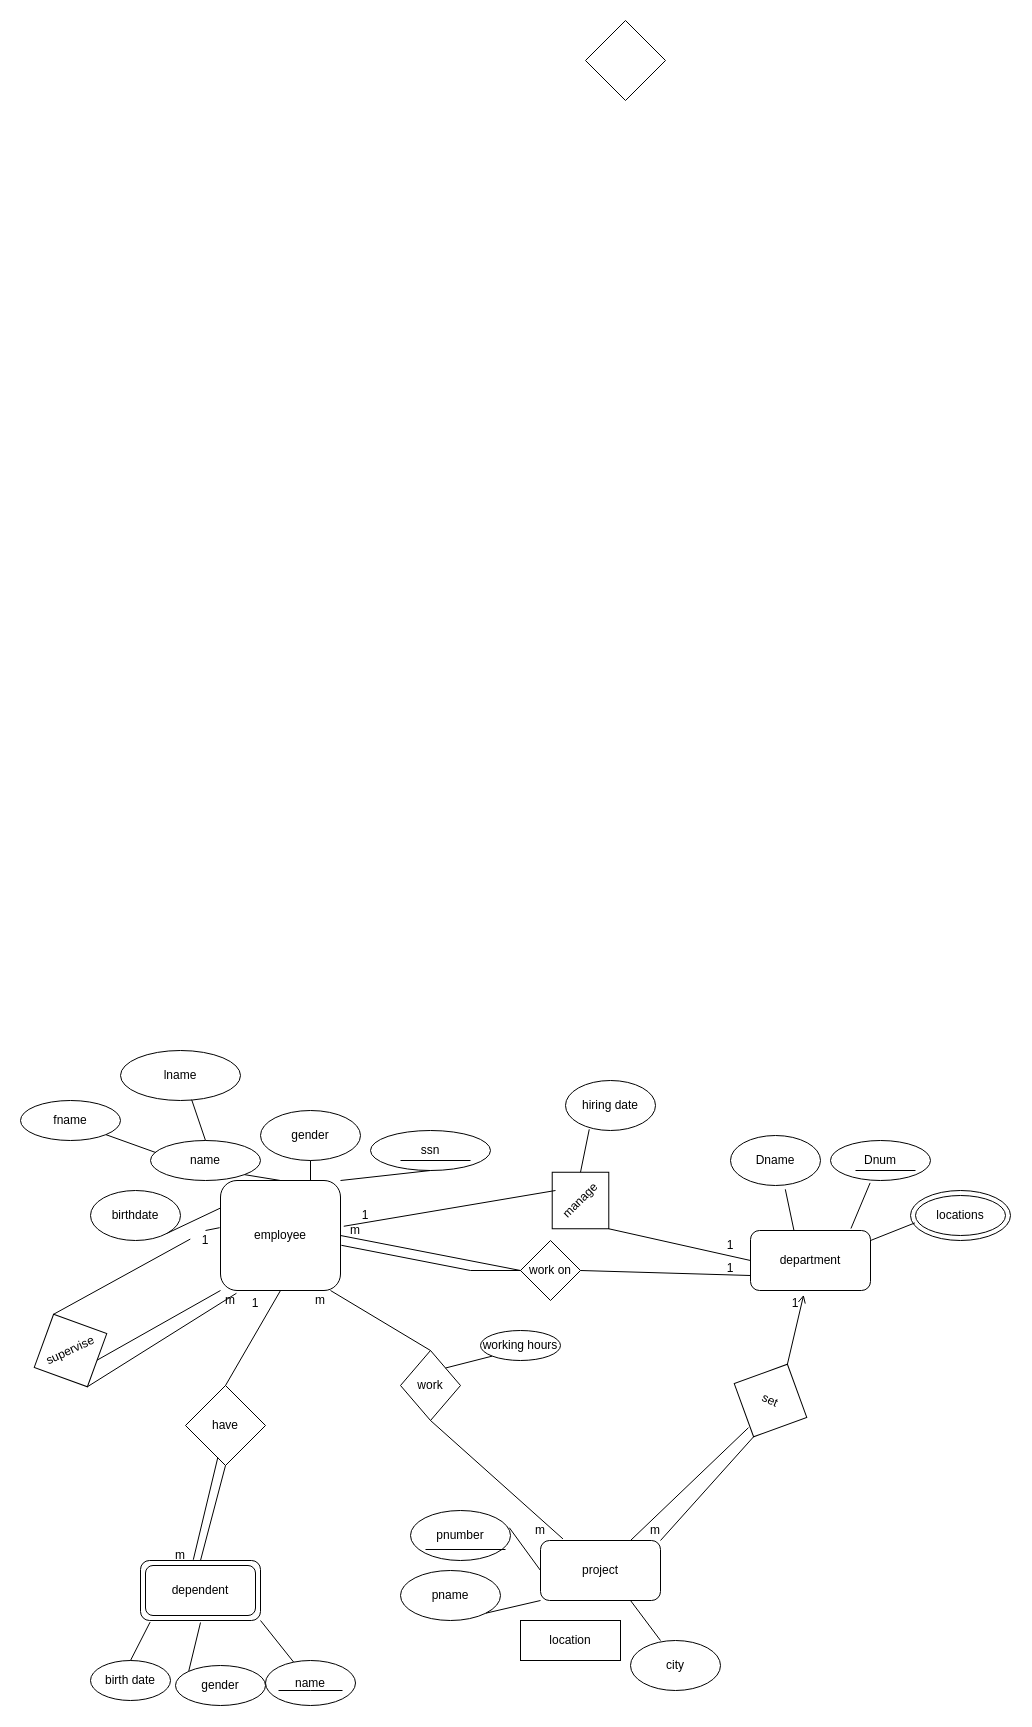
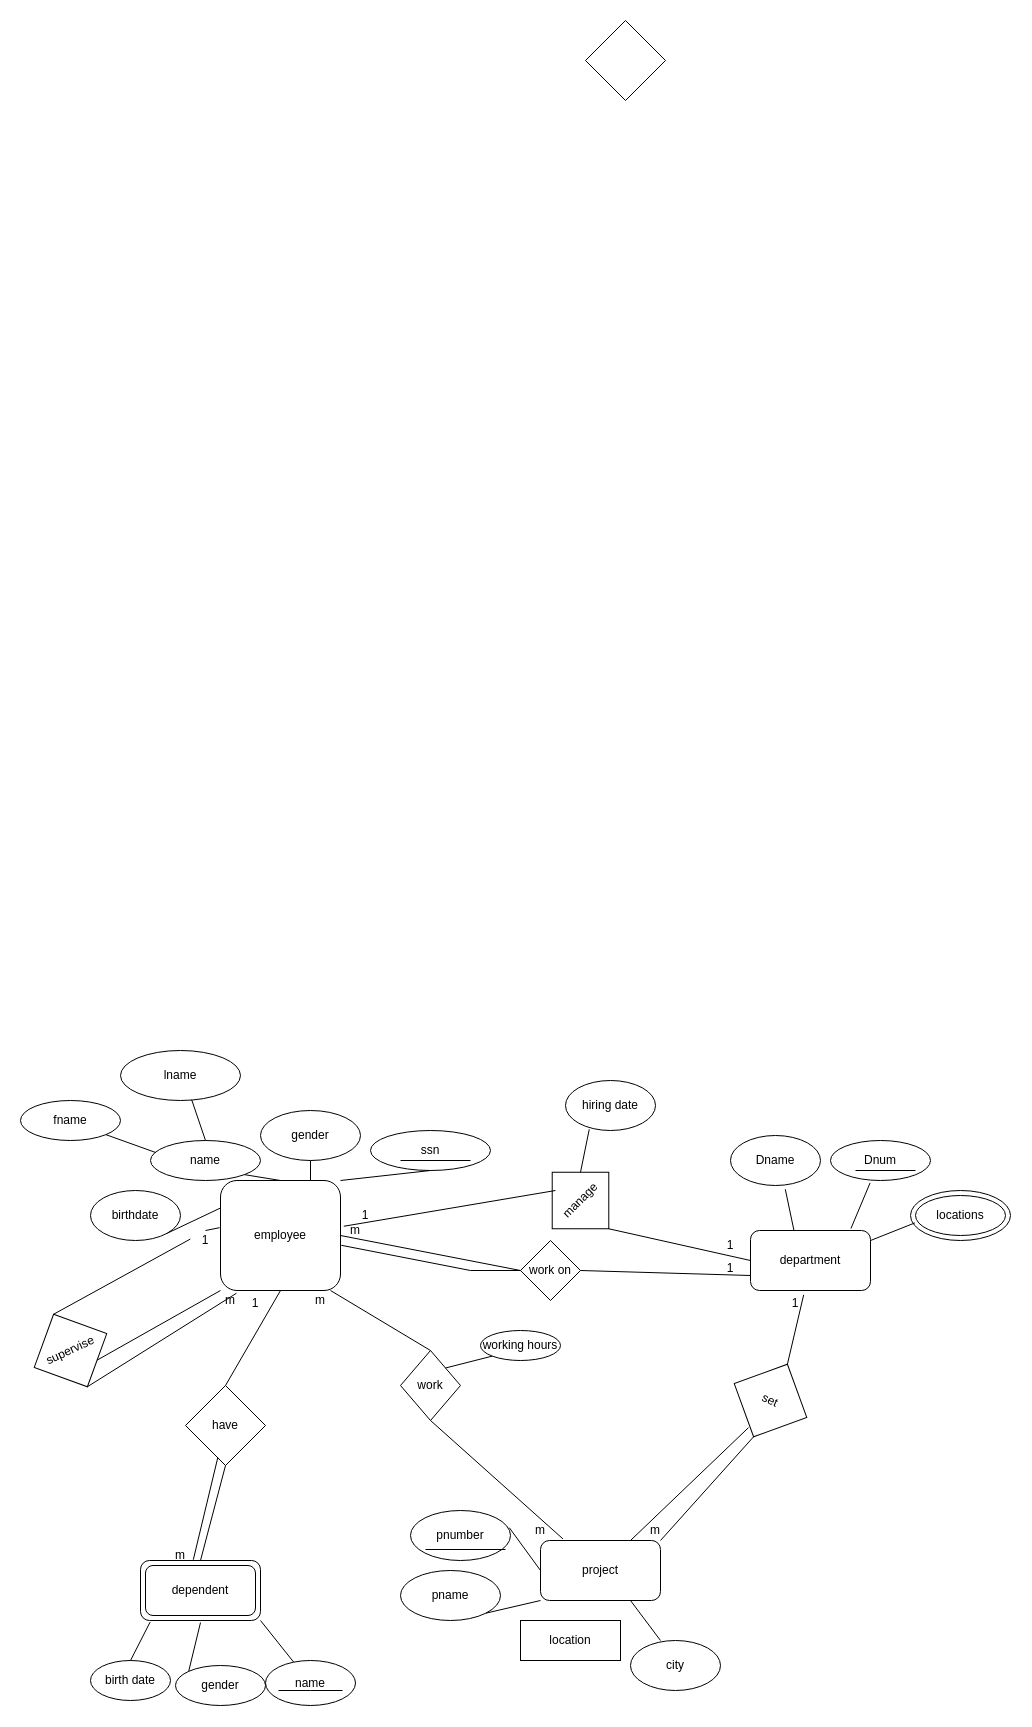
(802, 1301) -> (803, 1300)
